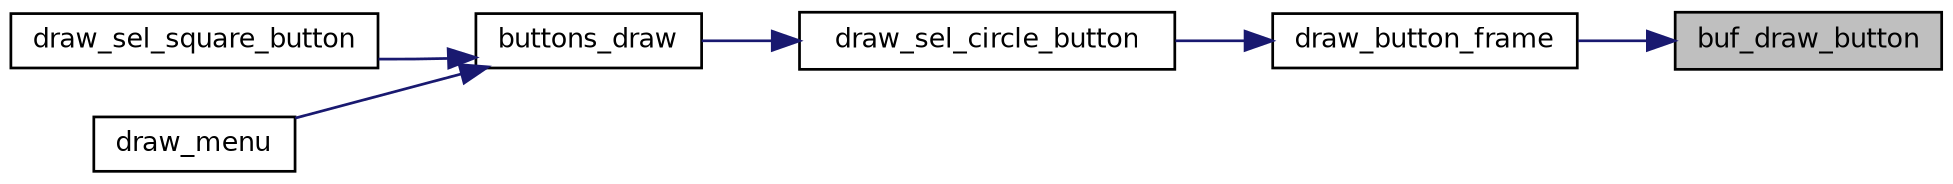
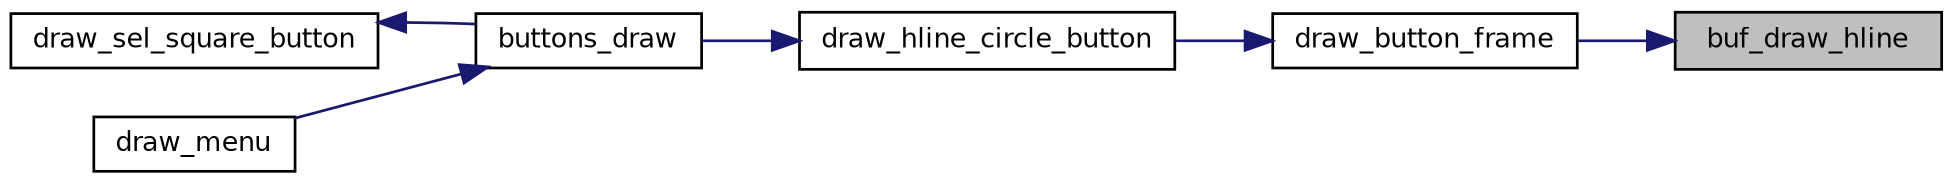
(987, 41) -> (987, 41)
(1808, 41) -> (1808, 41)
(413, 59) -> (441, 23)
